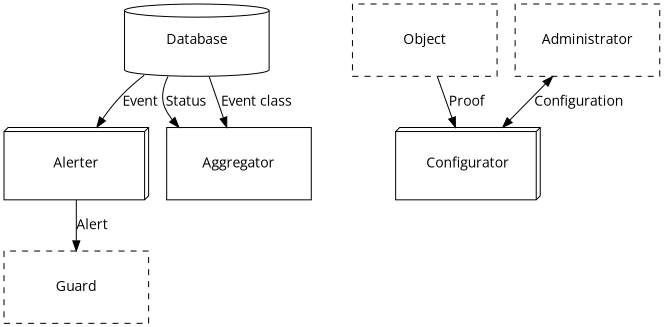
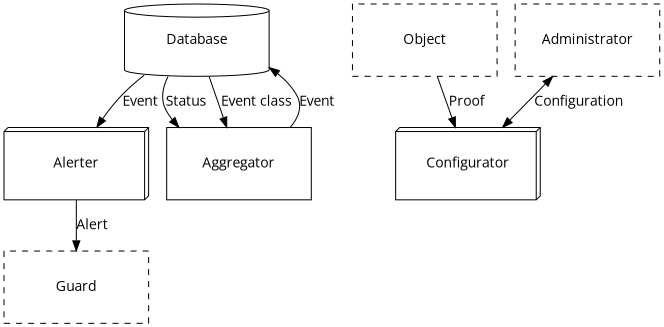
none -> (298, 98)
